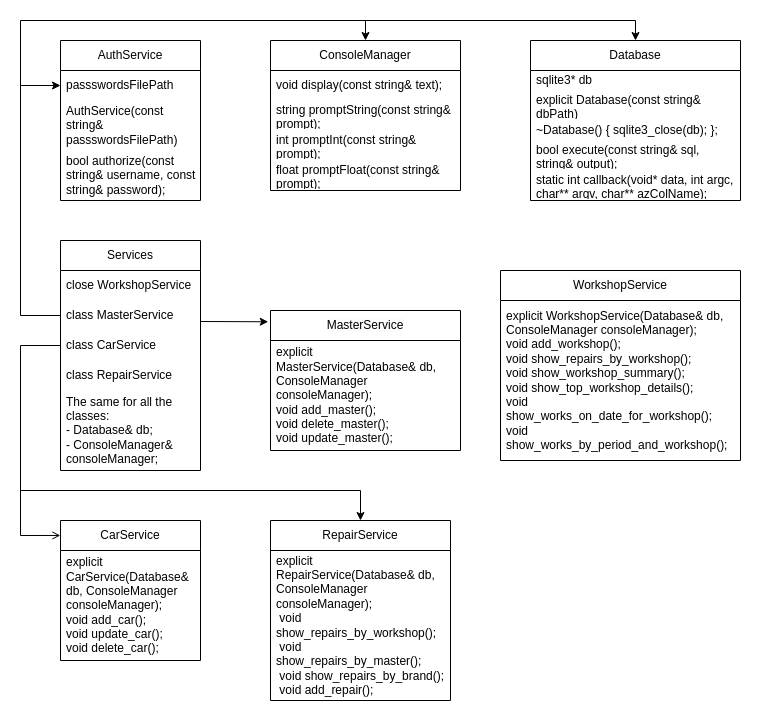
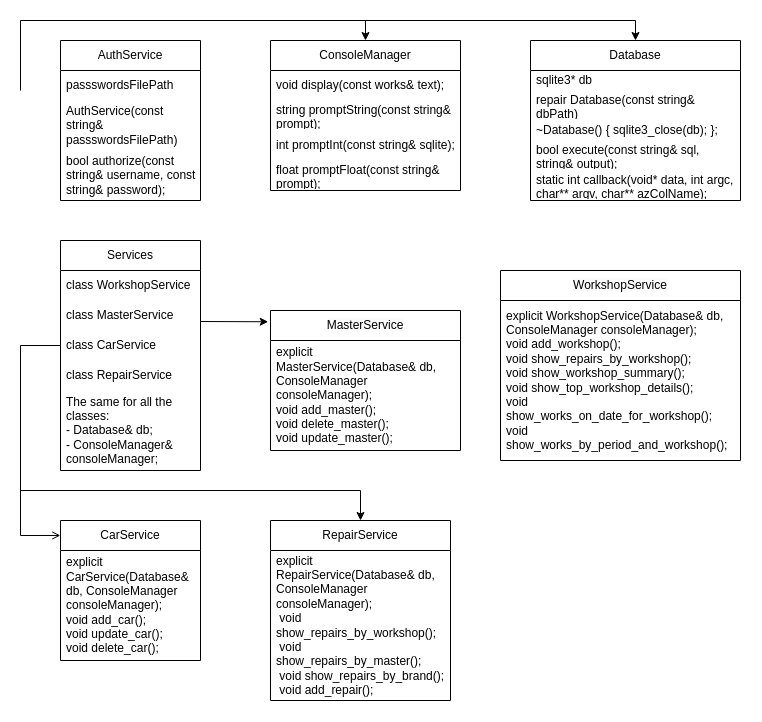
(367, 86) -> (367, 86)
(637, 106) -> (637, 106)
(367, 146) -> (367, 146)
(21, 204) -> none
(132, 286) -> (132, 286)
